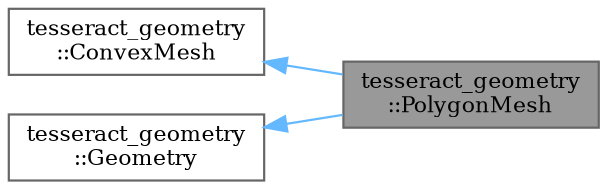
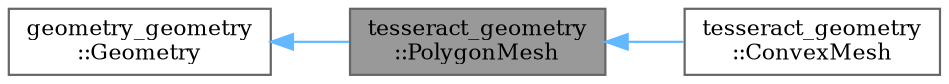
(314, 70) -> (656, 42)
(136, 147) -> (140, 42)
